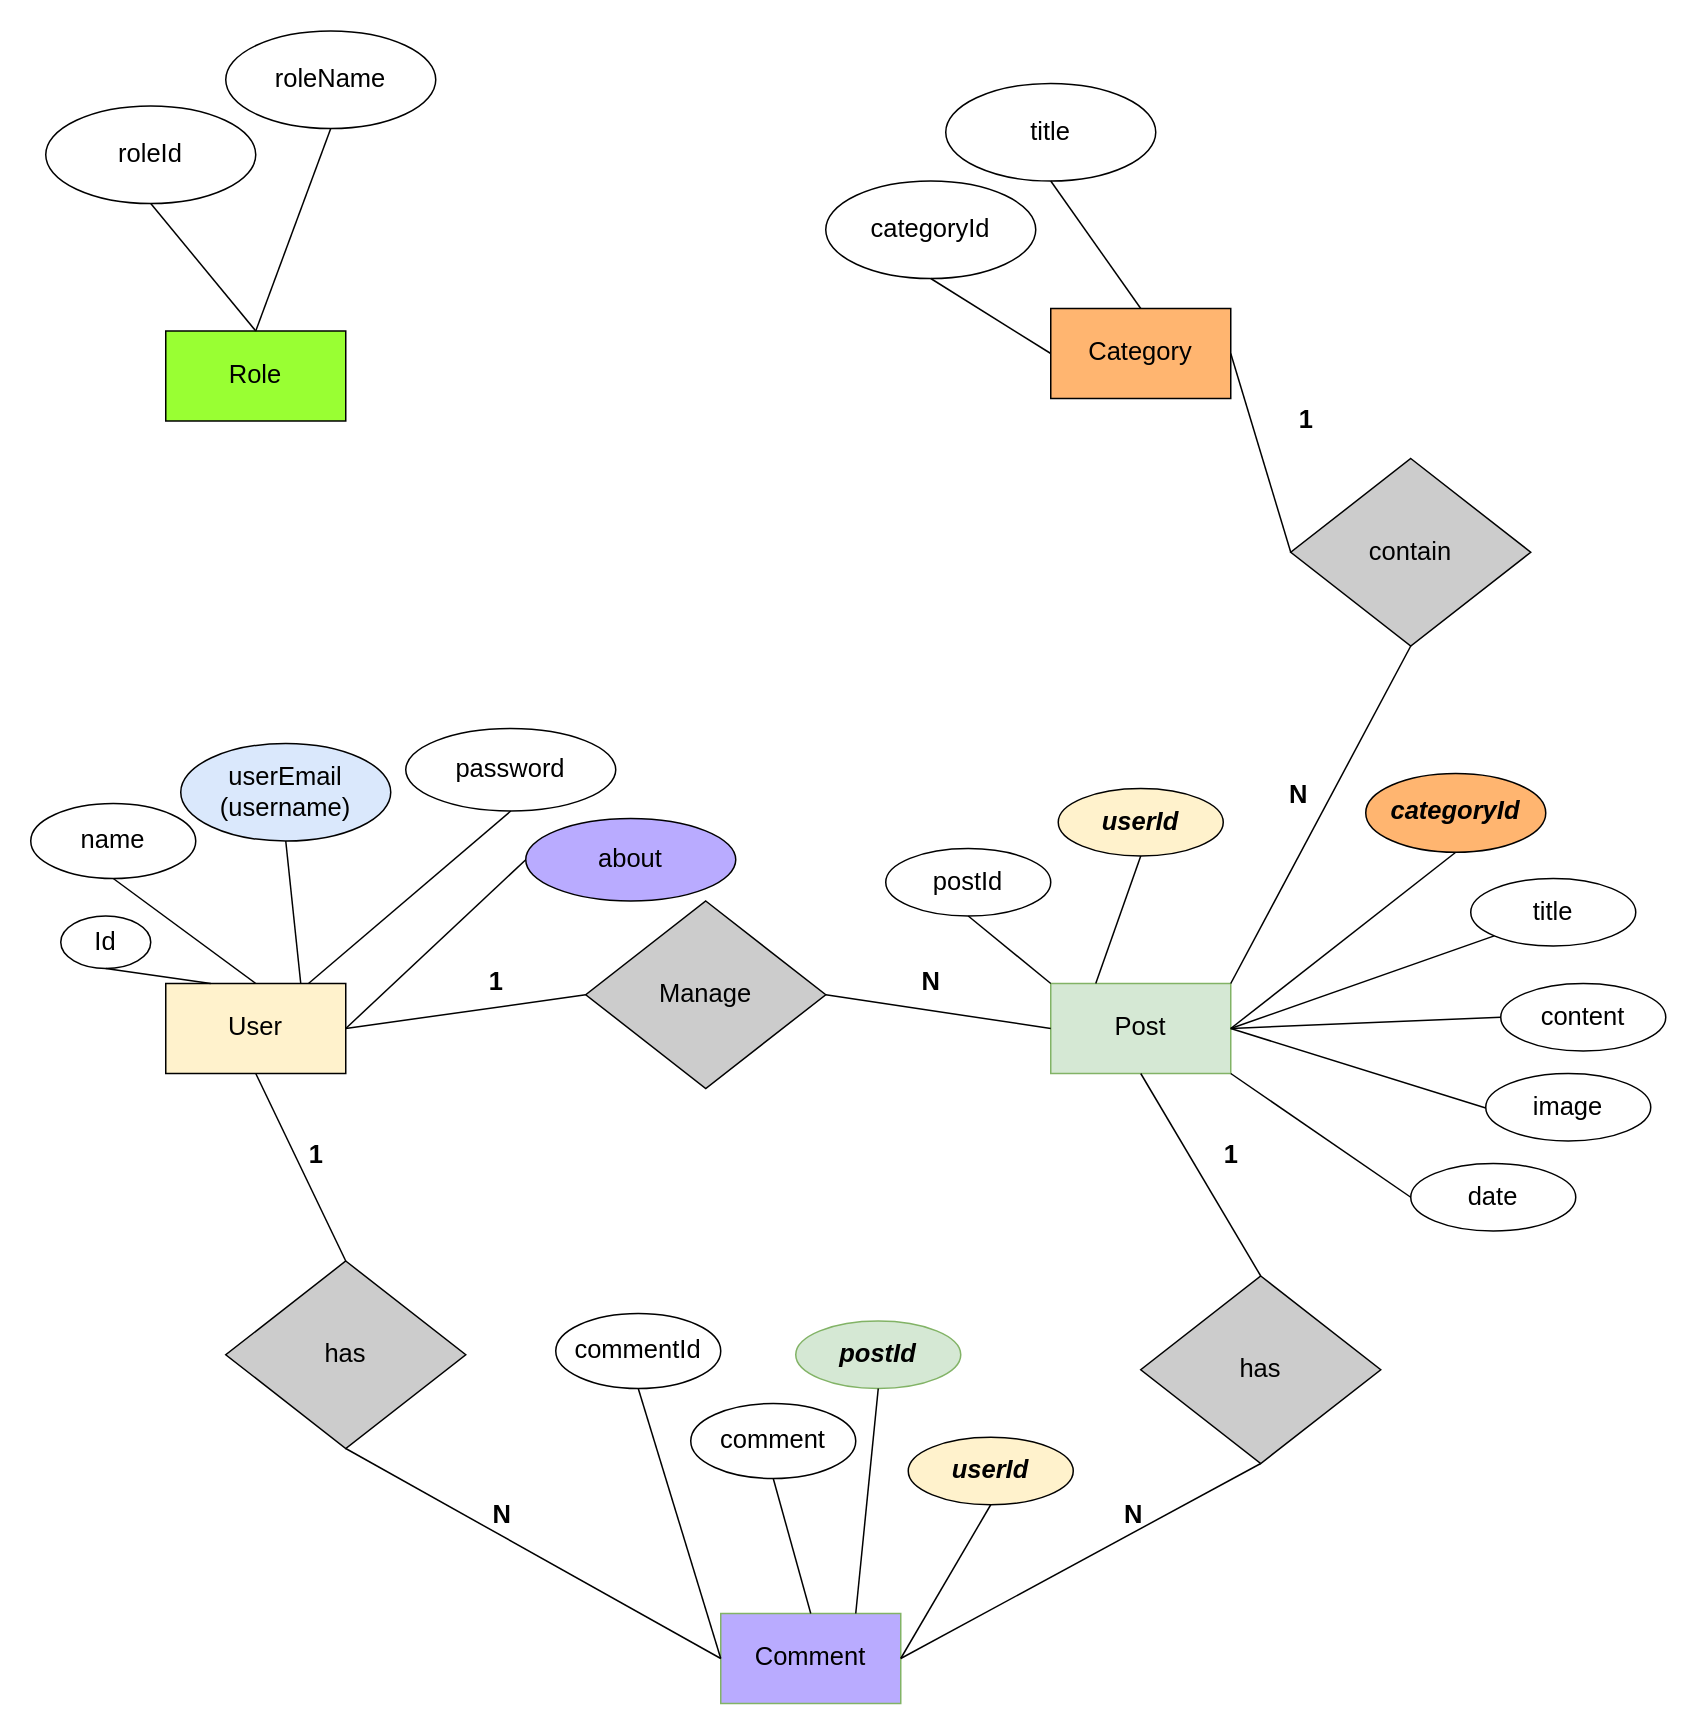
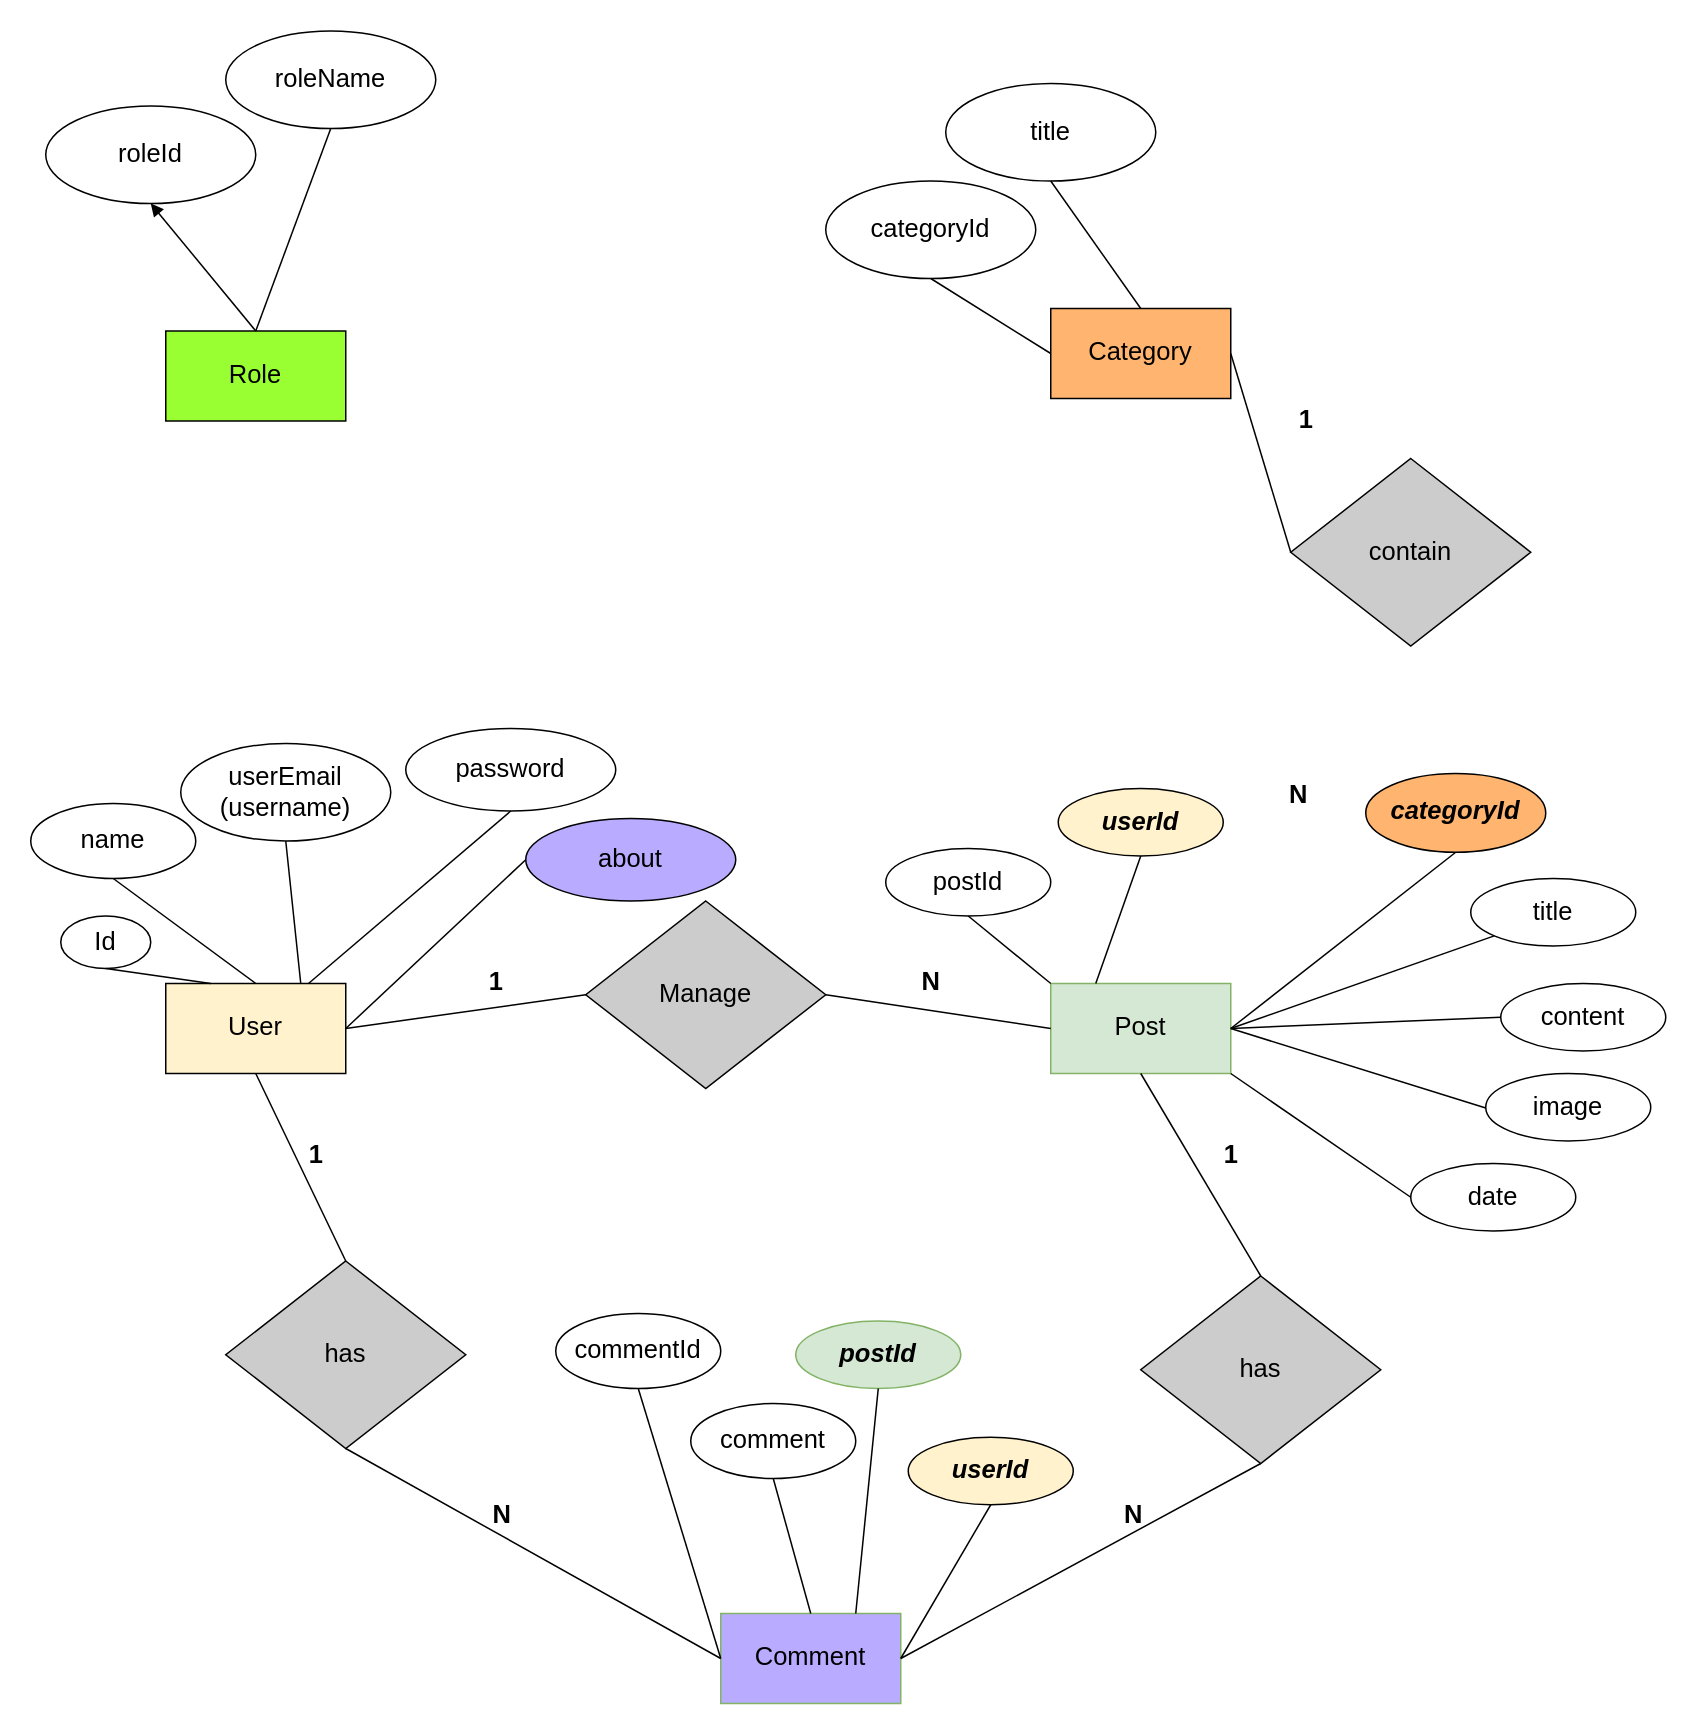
(155, 209) -> (159, 213)
(286, 792) -> (286, 792)
(1321, 815) -> none
